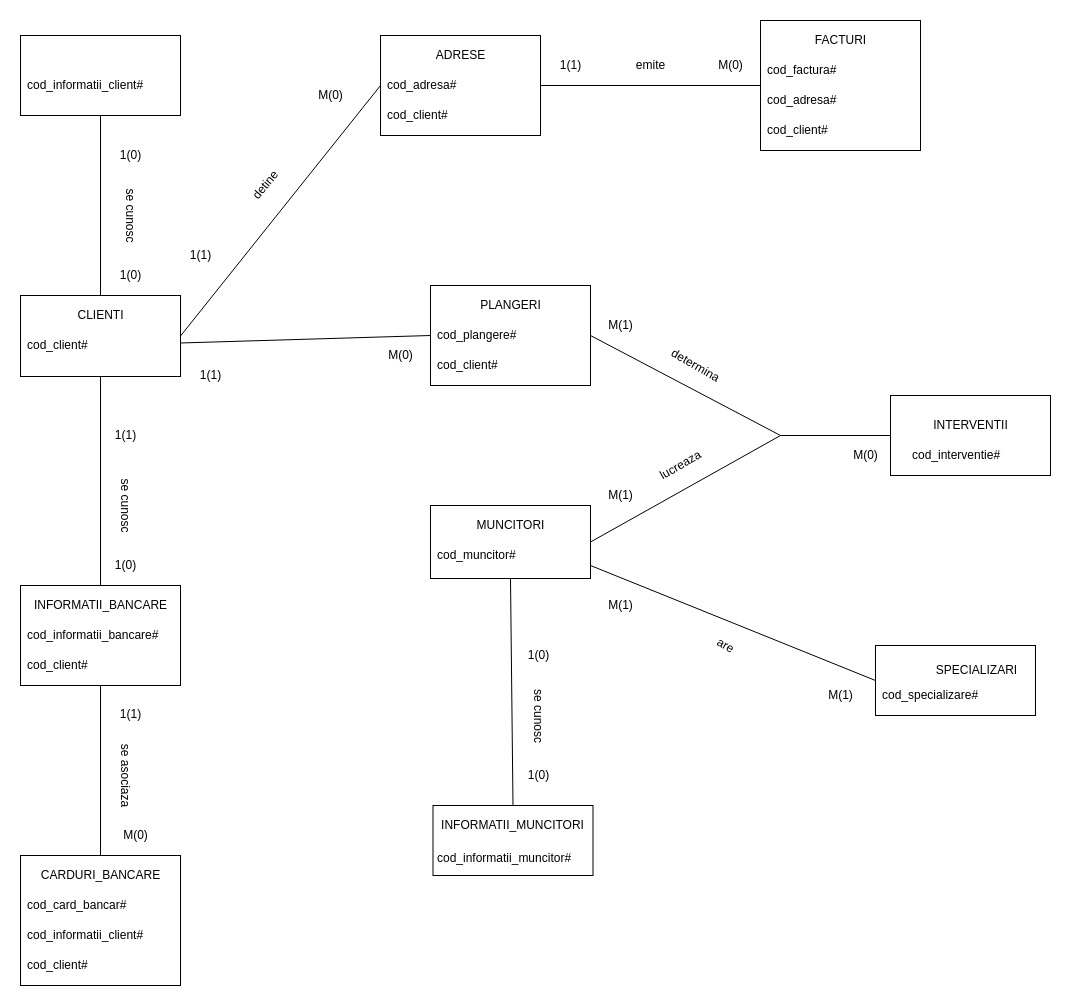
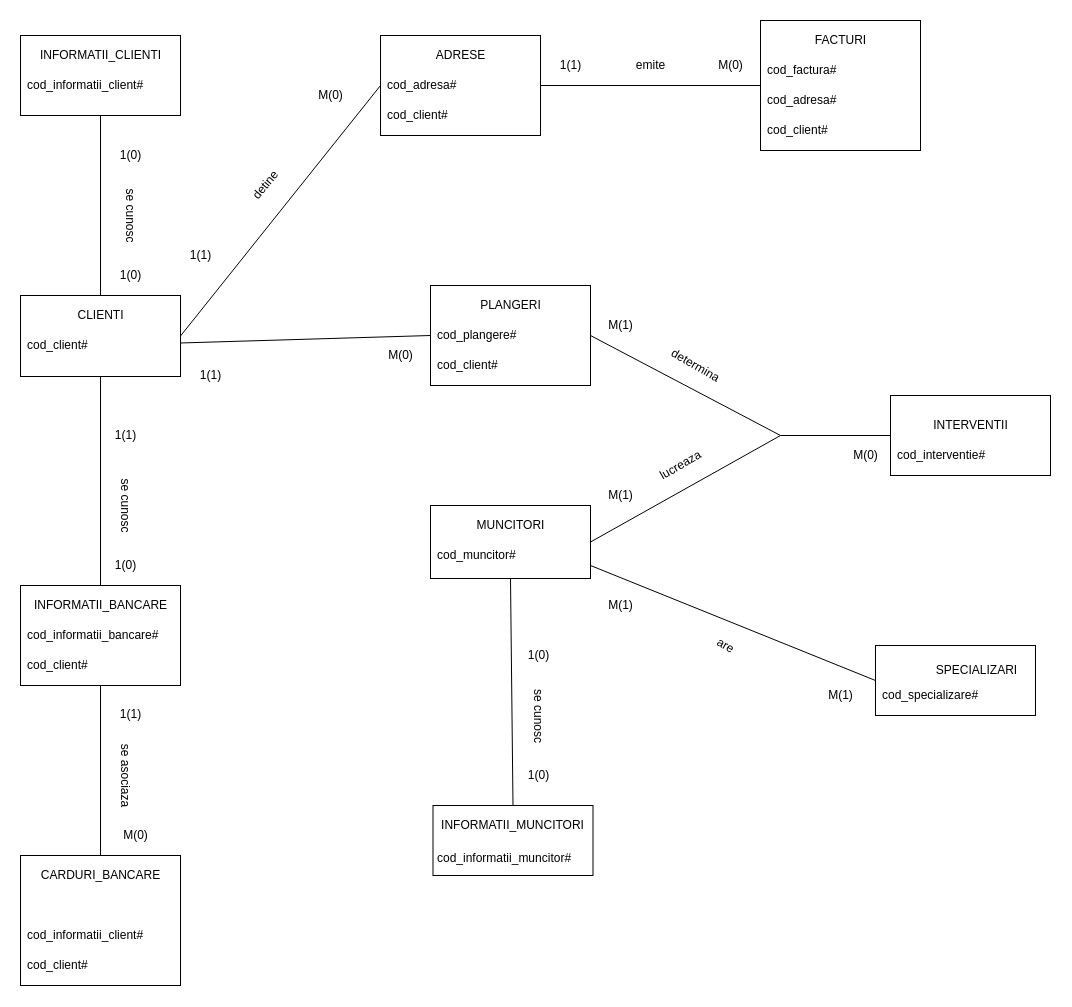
none -> (101, 56)
(961, 456) -> (946, 456)
(81, 906) -> none
